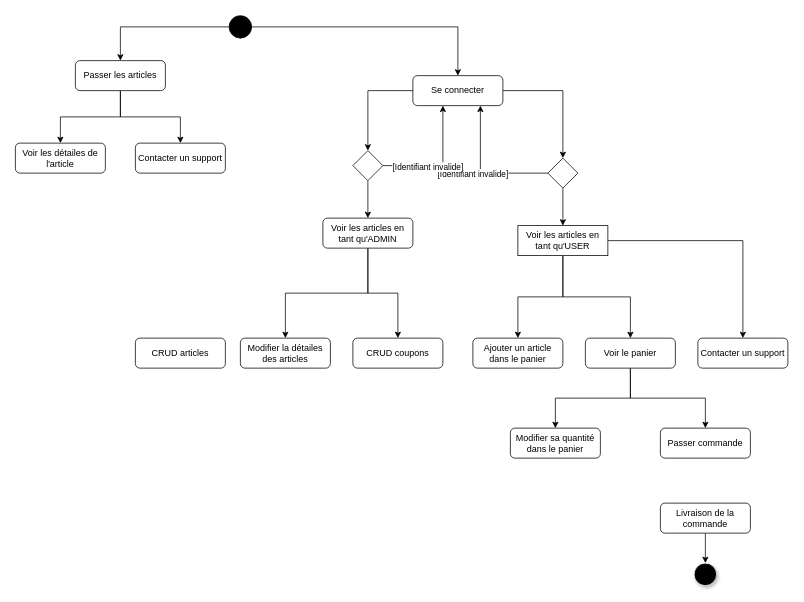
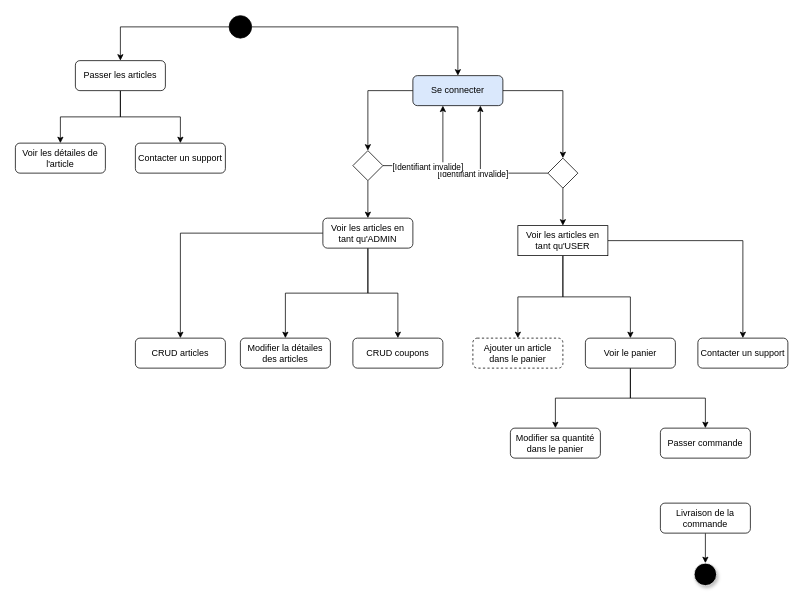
(458, 90) -> (458, 90)
none -> (180, 282)
(518, 353) -> (518, 353)
